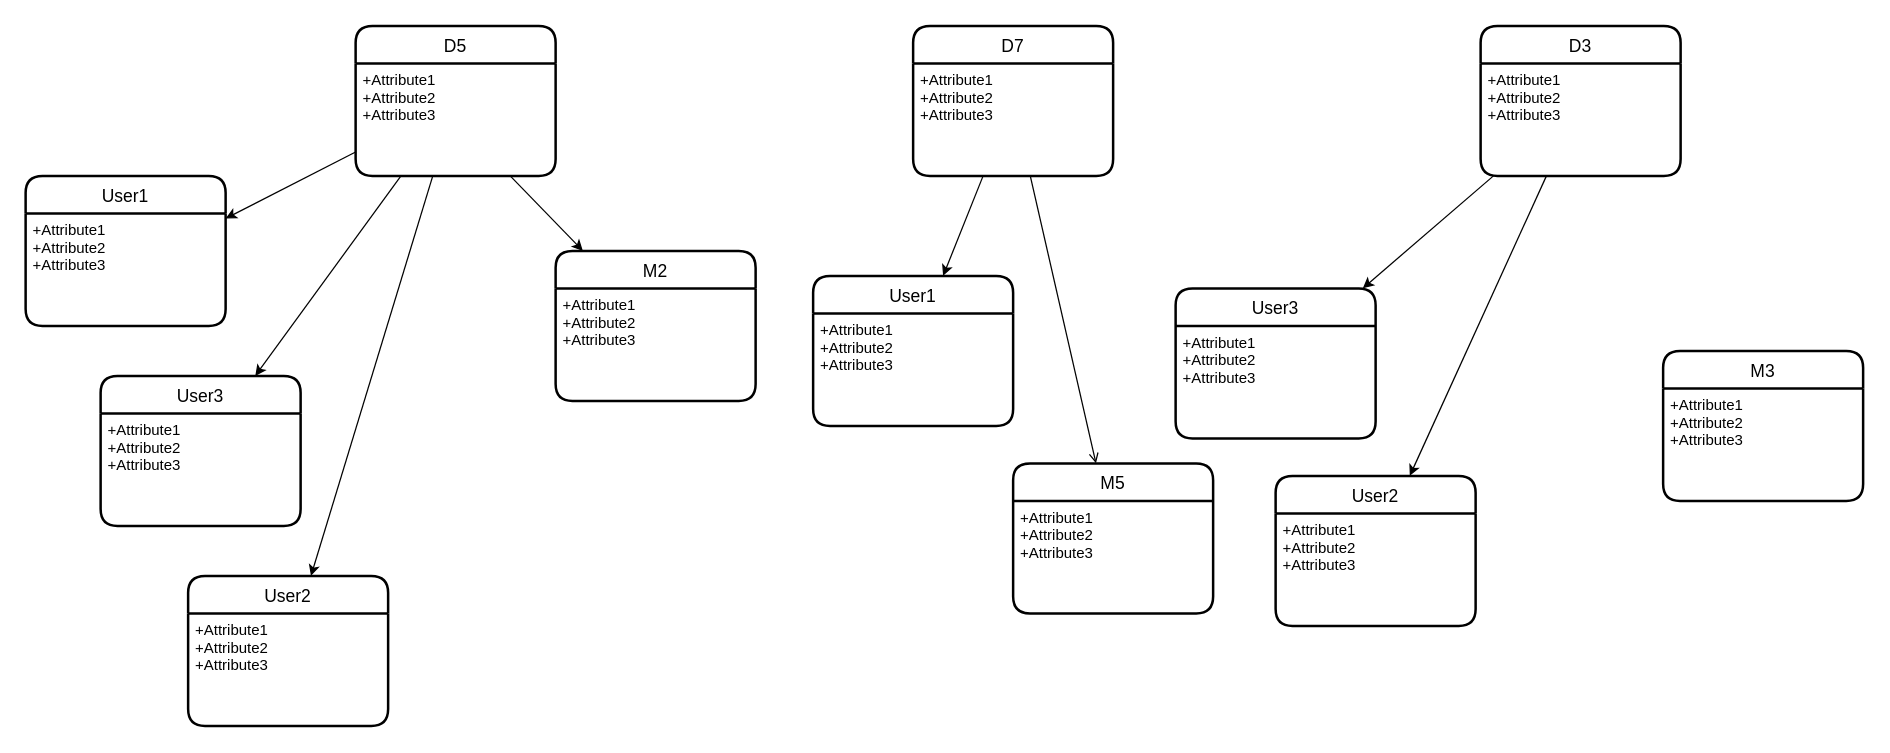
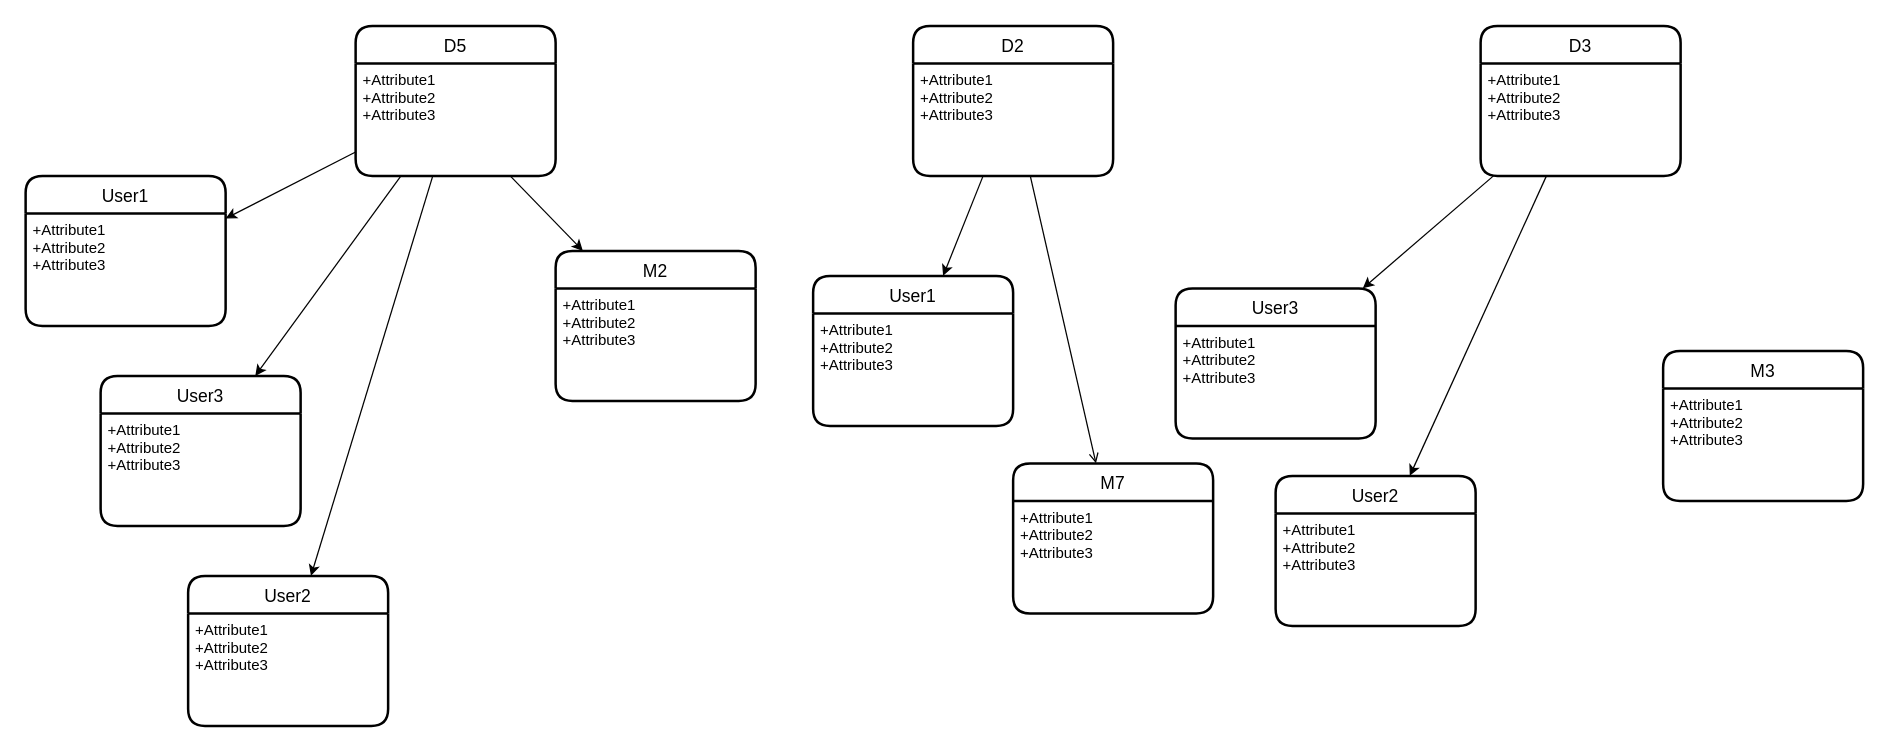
(1013, 45) -> (1013, 45)
(1113, 483) -> (1113, 483)
